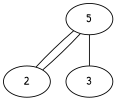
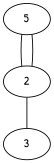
(89, 50) -> (27, 113)
